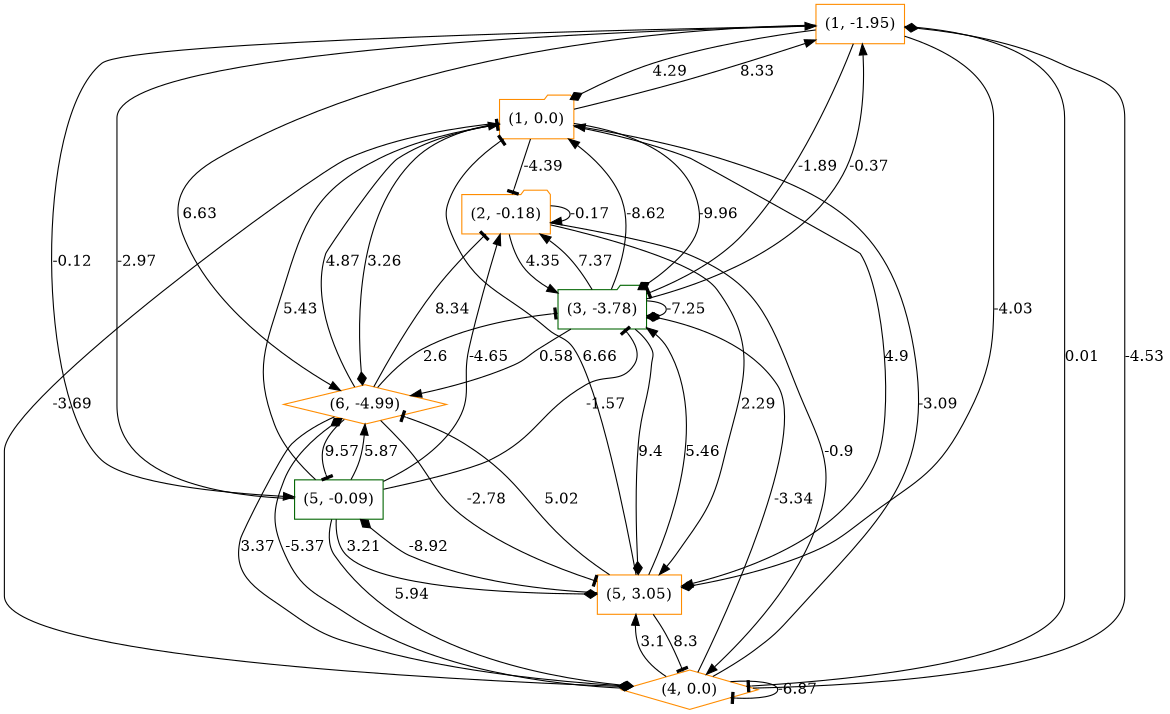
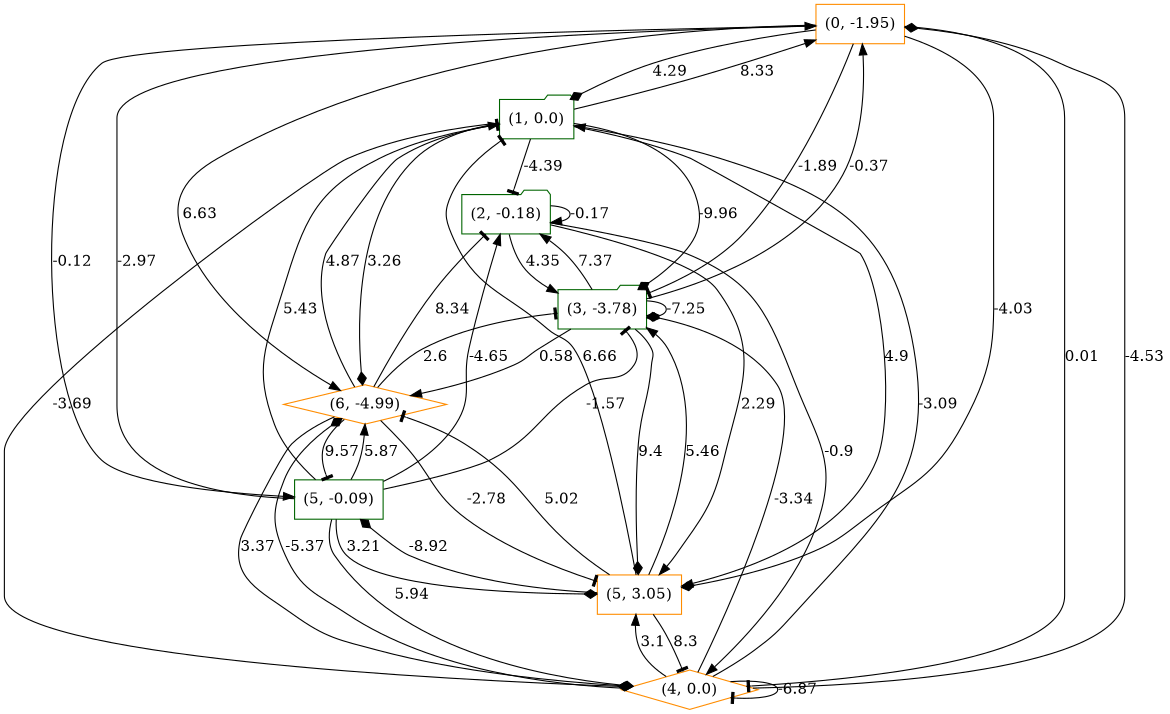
(860, 24) -> (860, 24)
(537, 119) -> (537, 119)
(624, 210) -> none
(506, 214) -> (506, 214)
